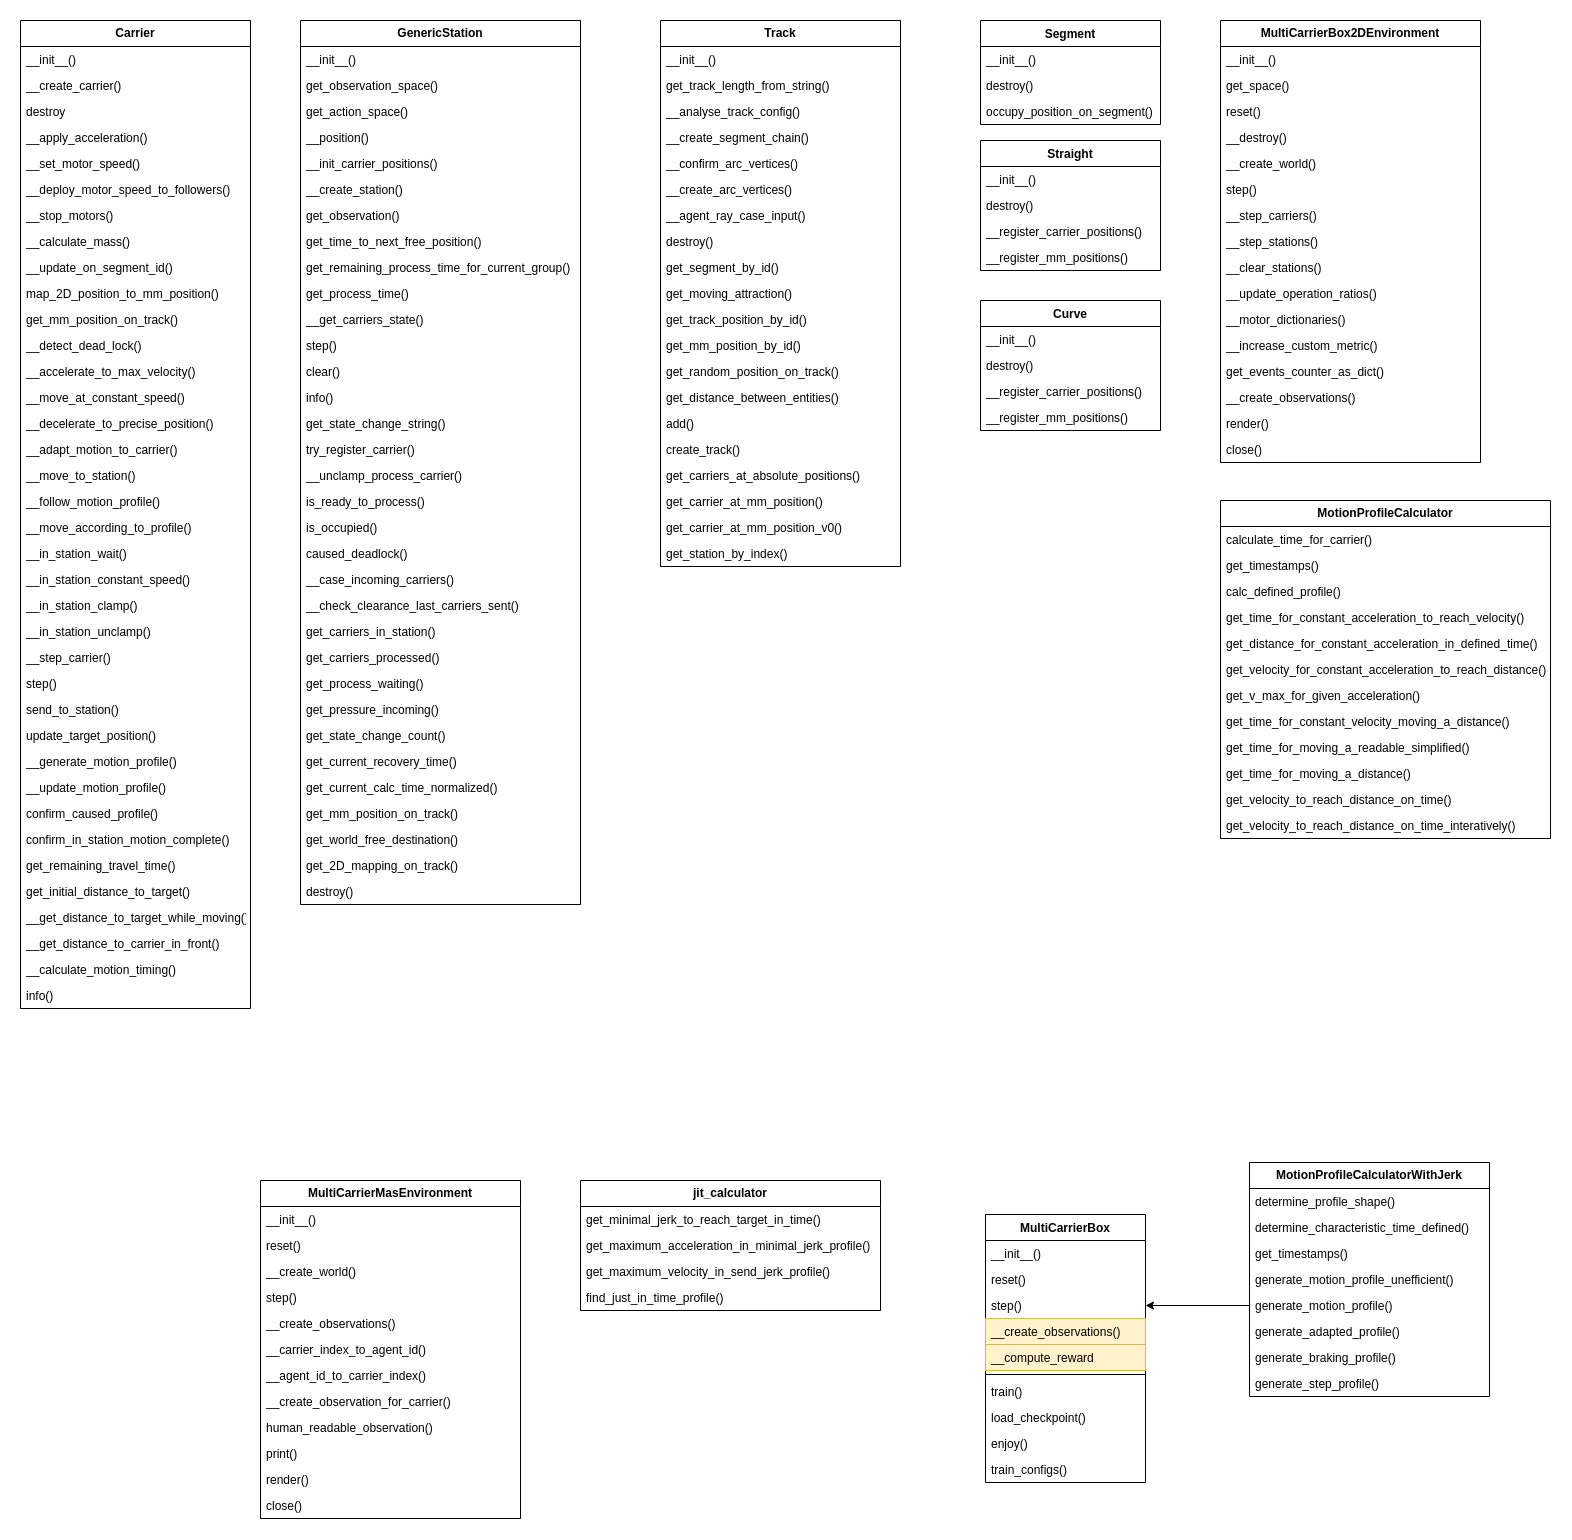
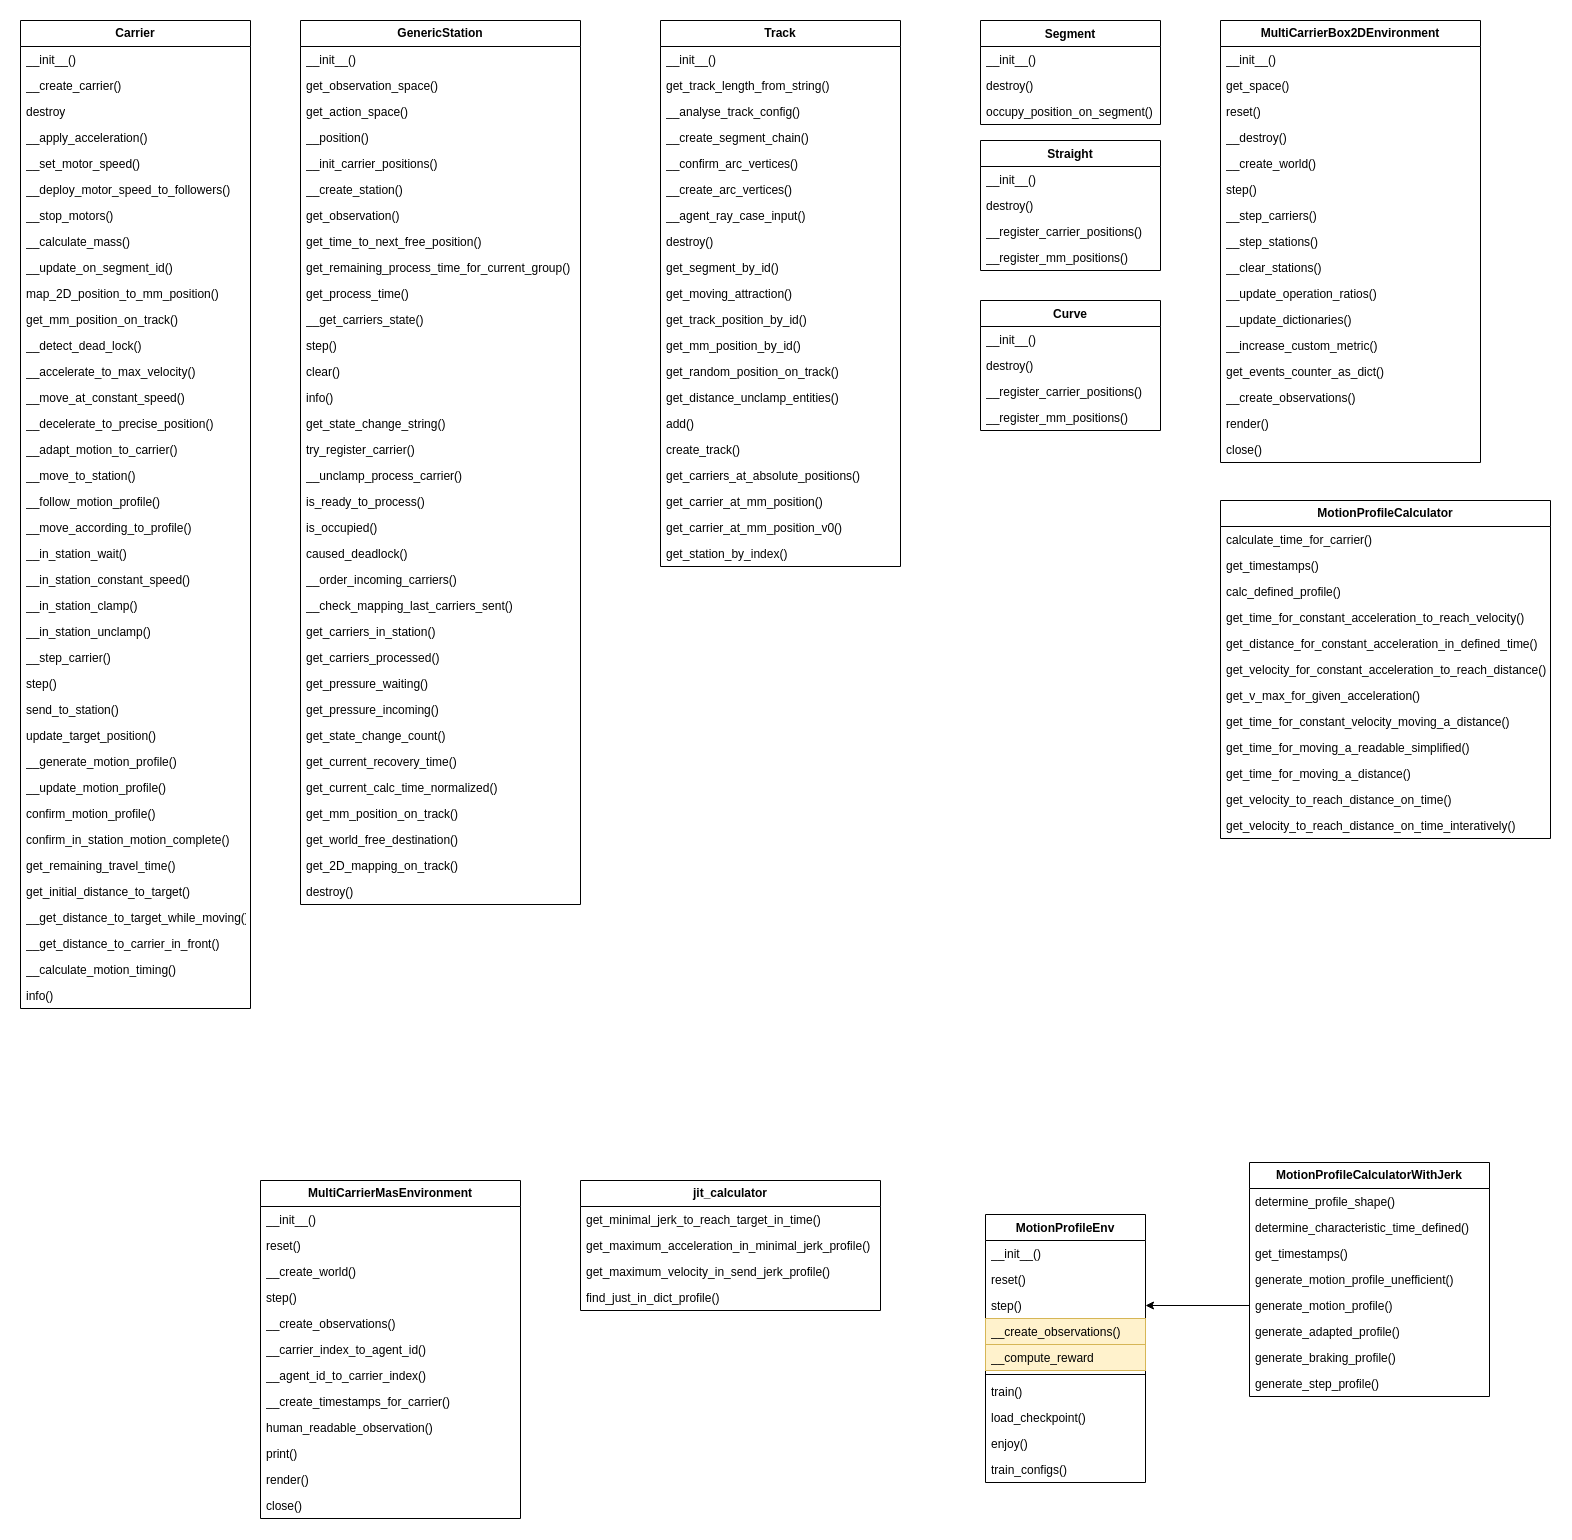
(1296, 321) -> (1299, 321)
(766, 399) -> (764, 399)
(389, 581) -> (393, 581)
(430, 607) -> (423, 607)
(374, 685) -> (377, 685)
(102, 815) -> (101, 815)
(1066, 1229) -> (1066, 1229)
(669, 1299) -> (669, 1299)
(378, 1403) -> (374, 1403)
